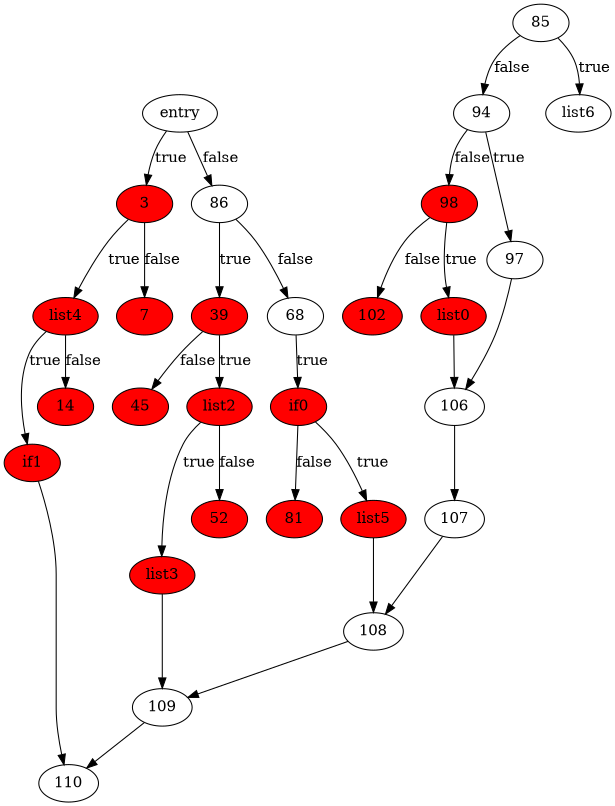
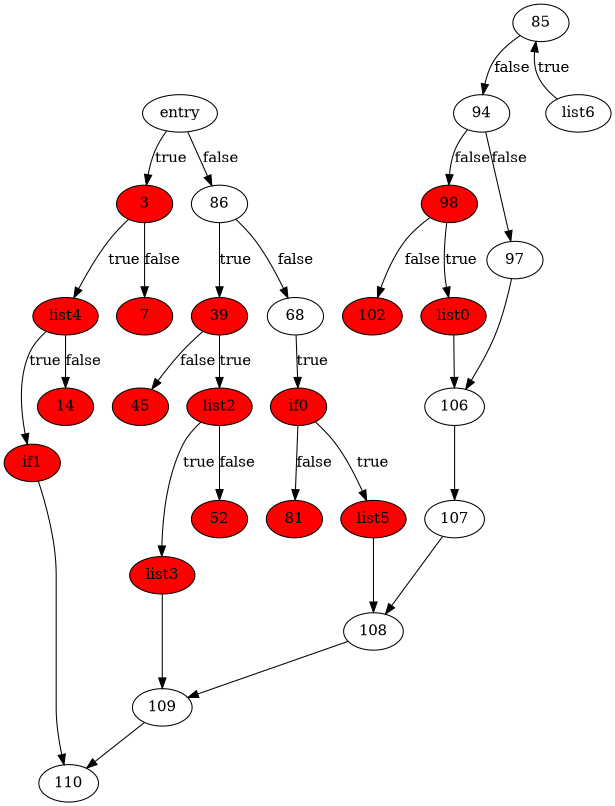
(573, 59) -> (539, 79)
(509, 159) -> (509, 159)
